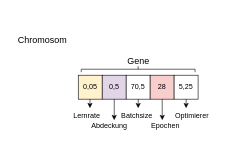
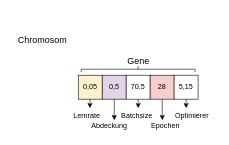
(186, 87) -> (186, 87)
